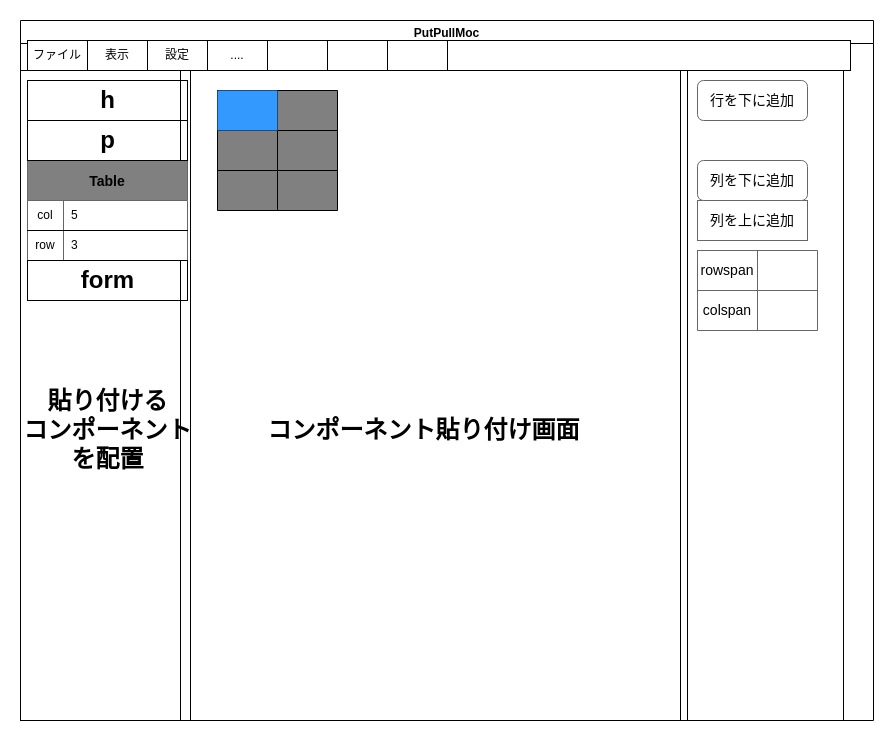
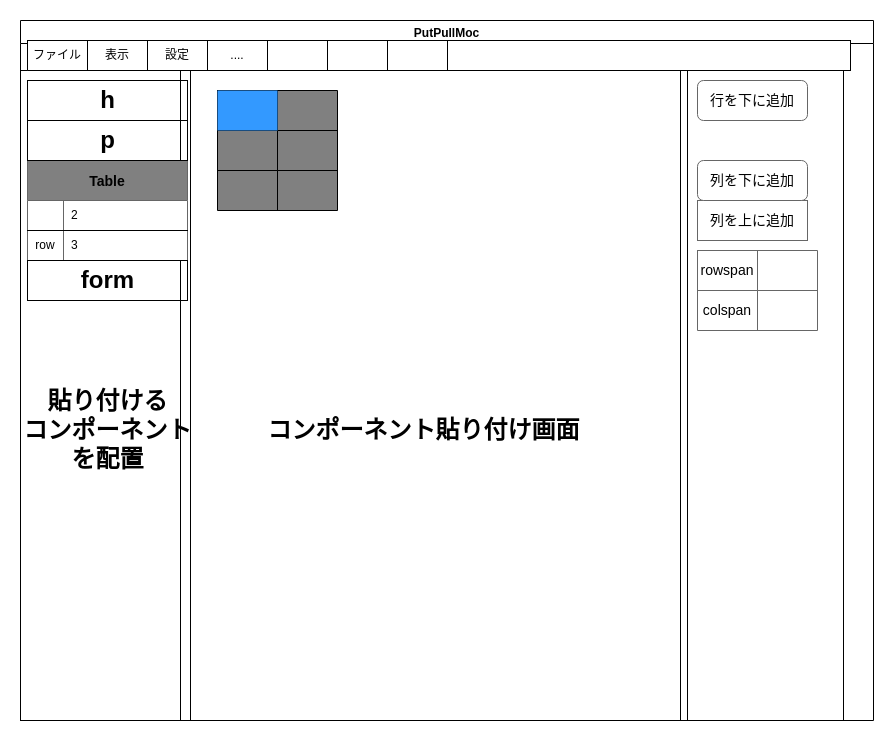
(46, 216) -> none
(75, 216) -> (75, 216)
